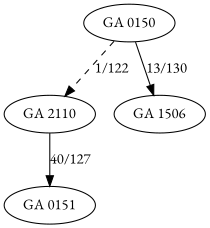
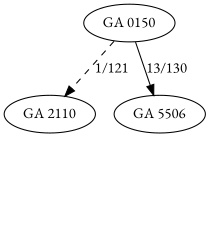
(112, 69) -> (112, 69)
(160, 114) -> (160, 114)
(50, 205) -> none
